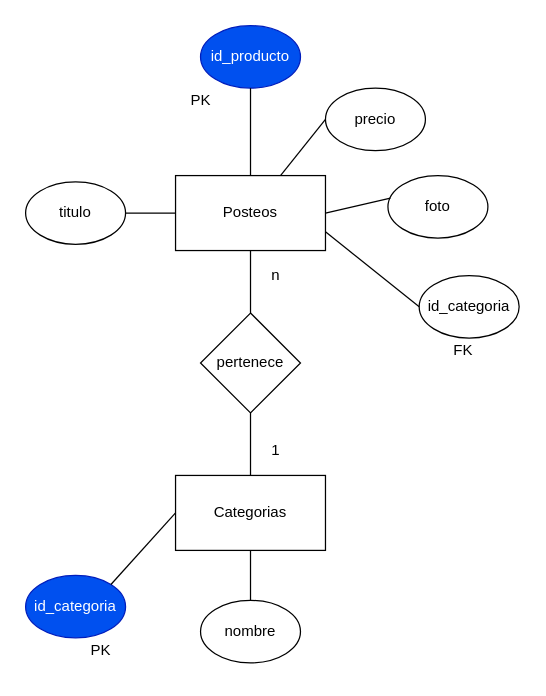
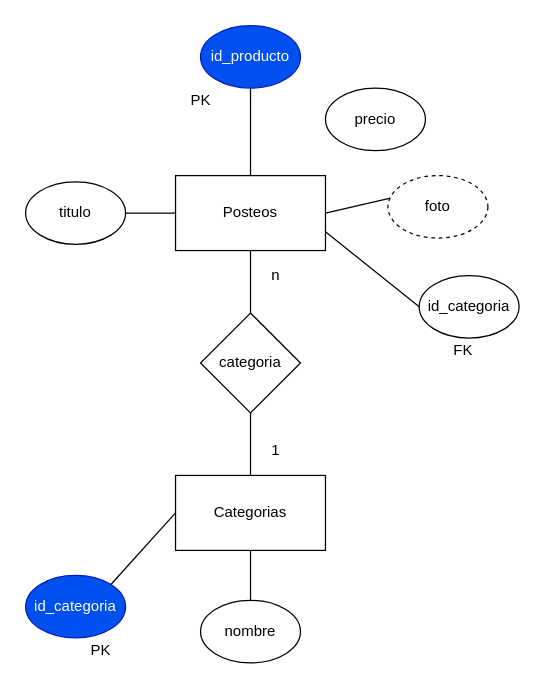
(303, 148) -> none
(438, 207) -> (438, 207)
(251, 363) -> (251, 363)
